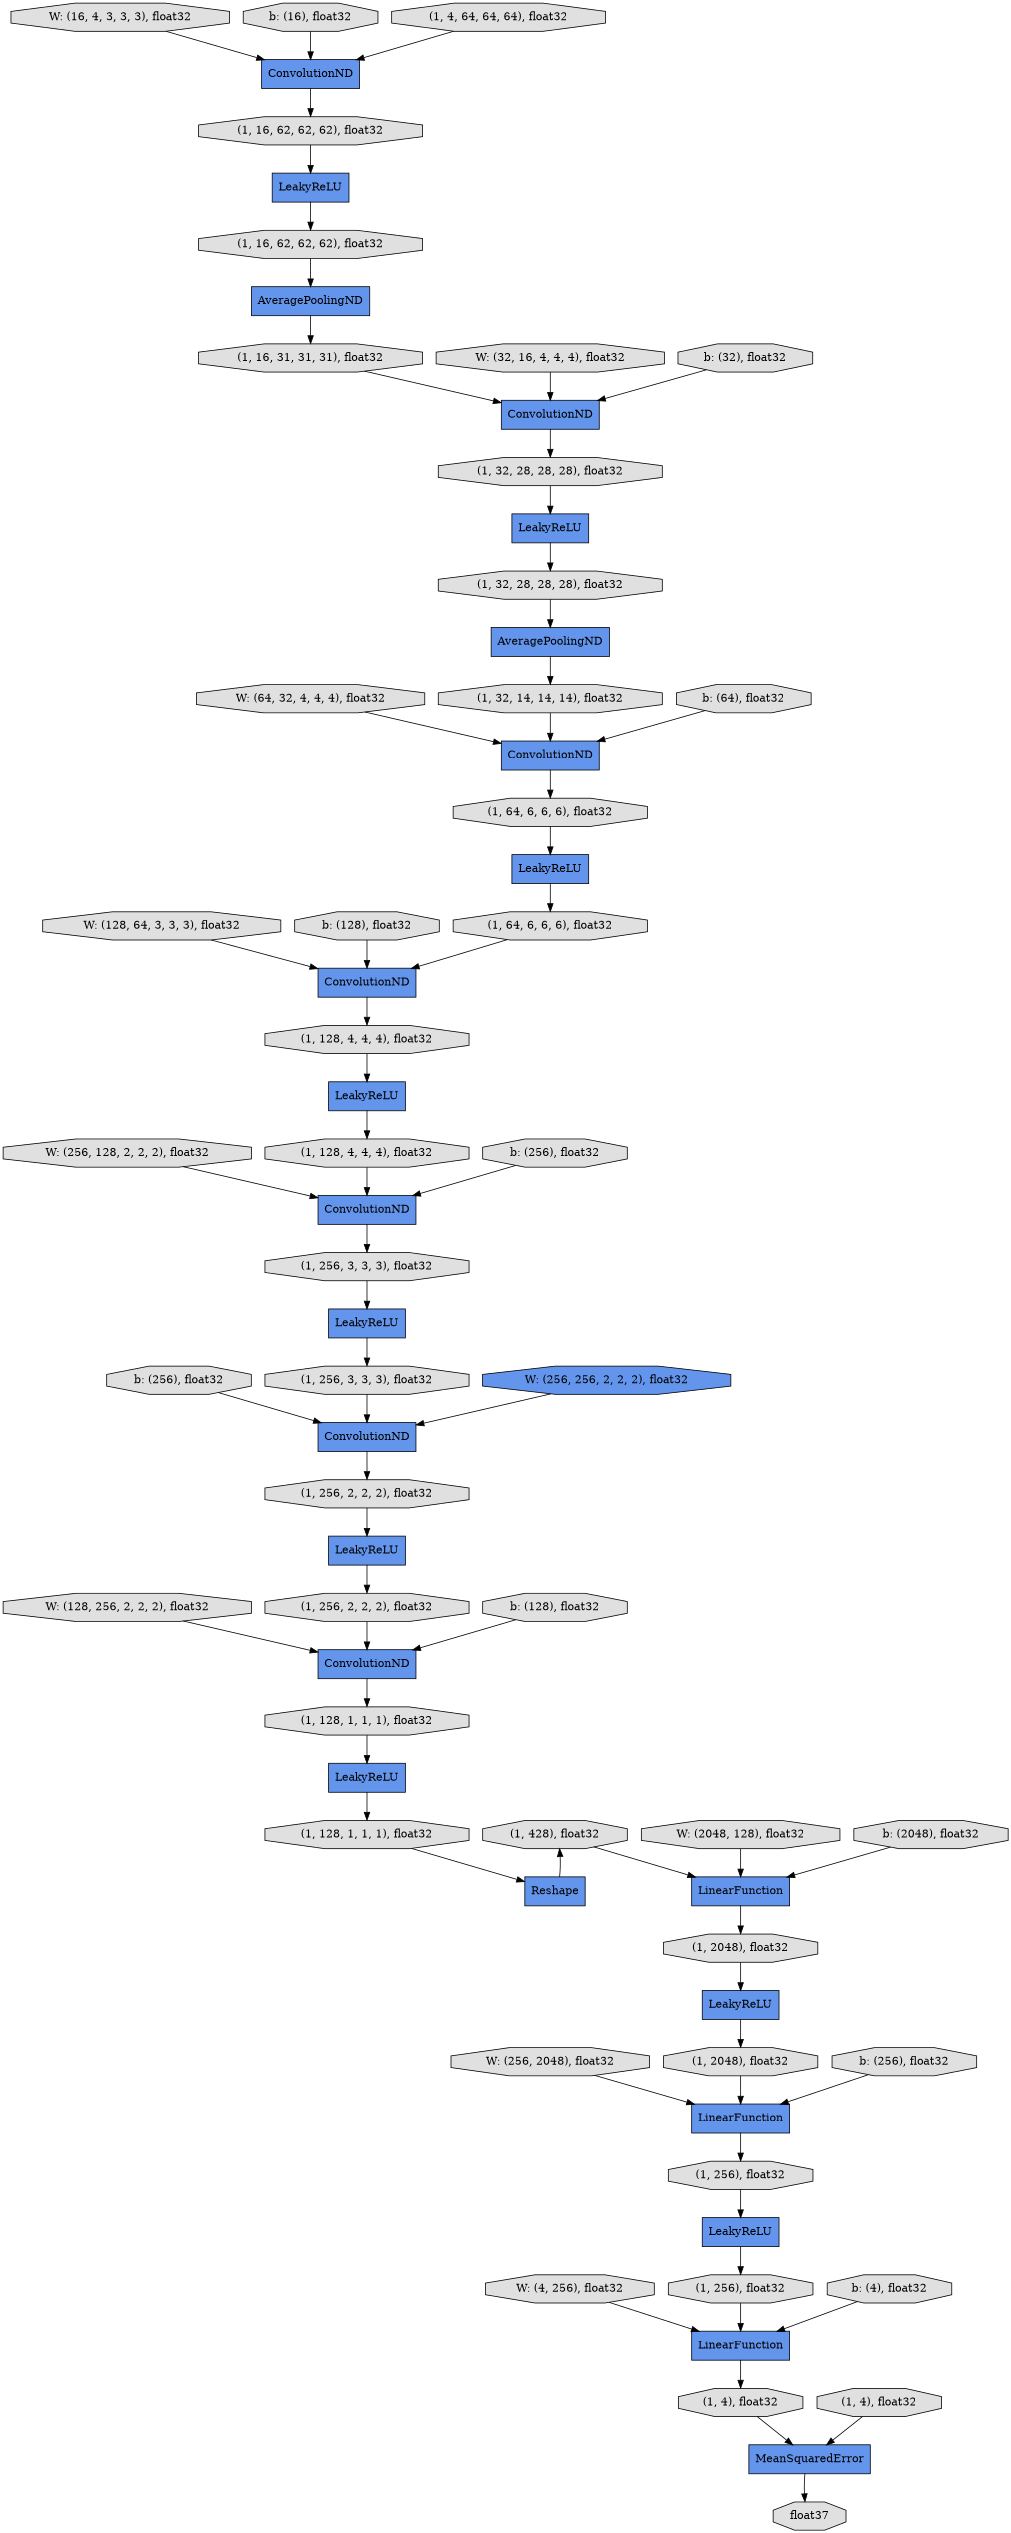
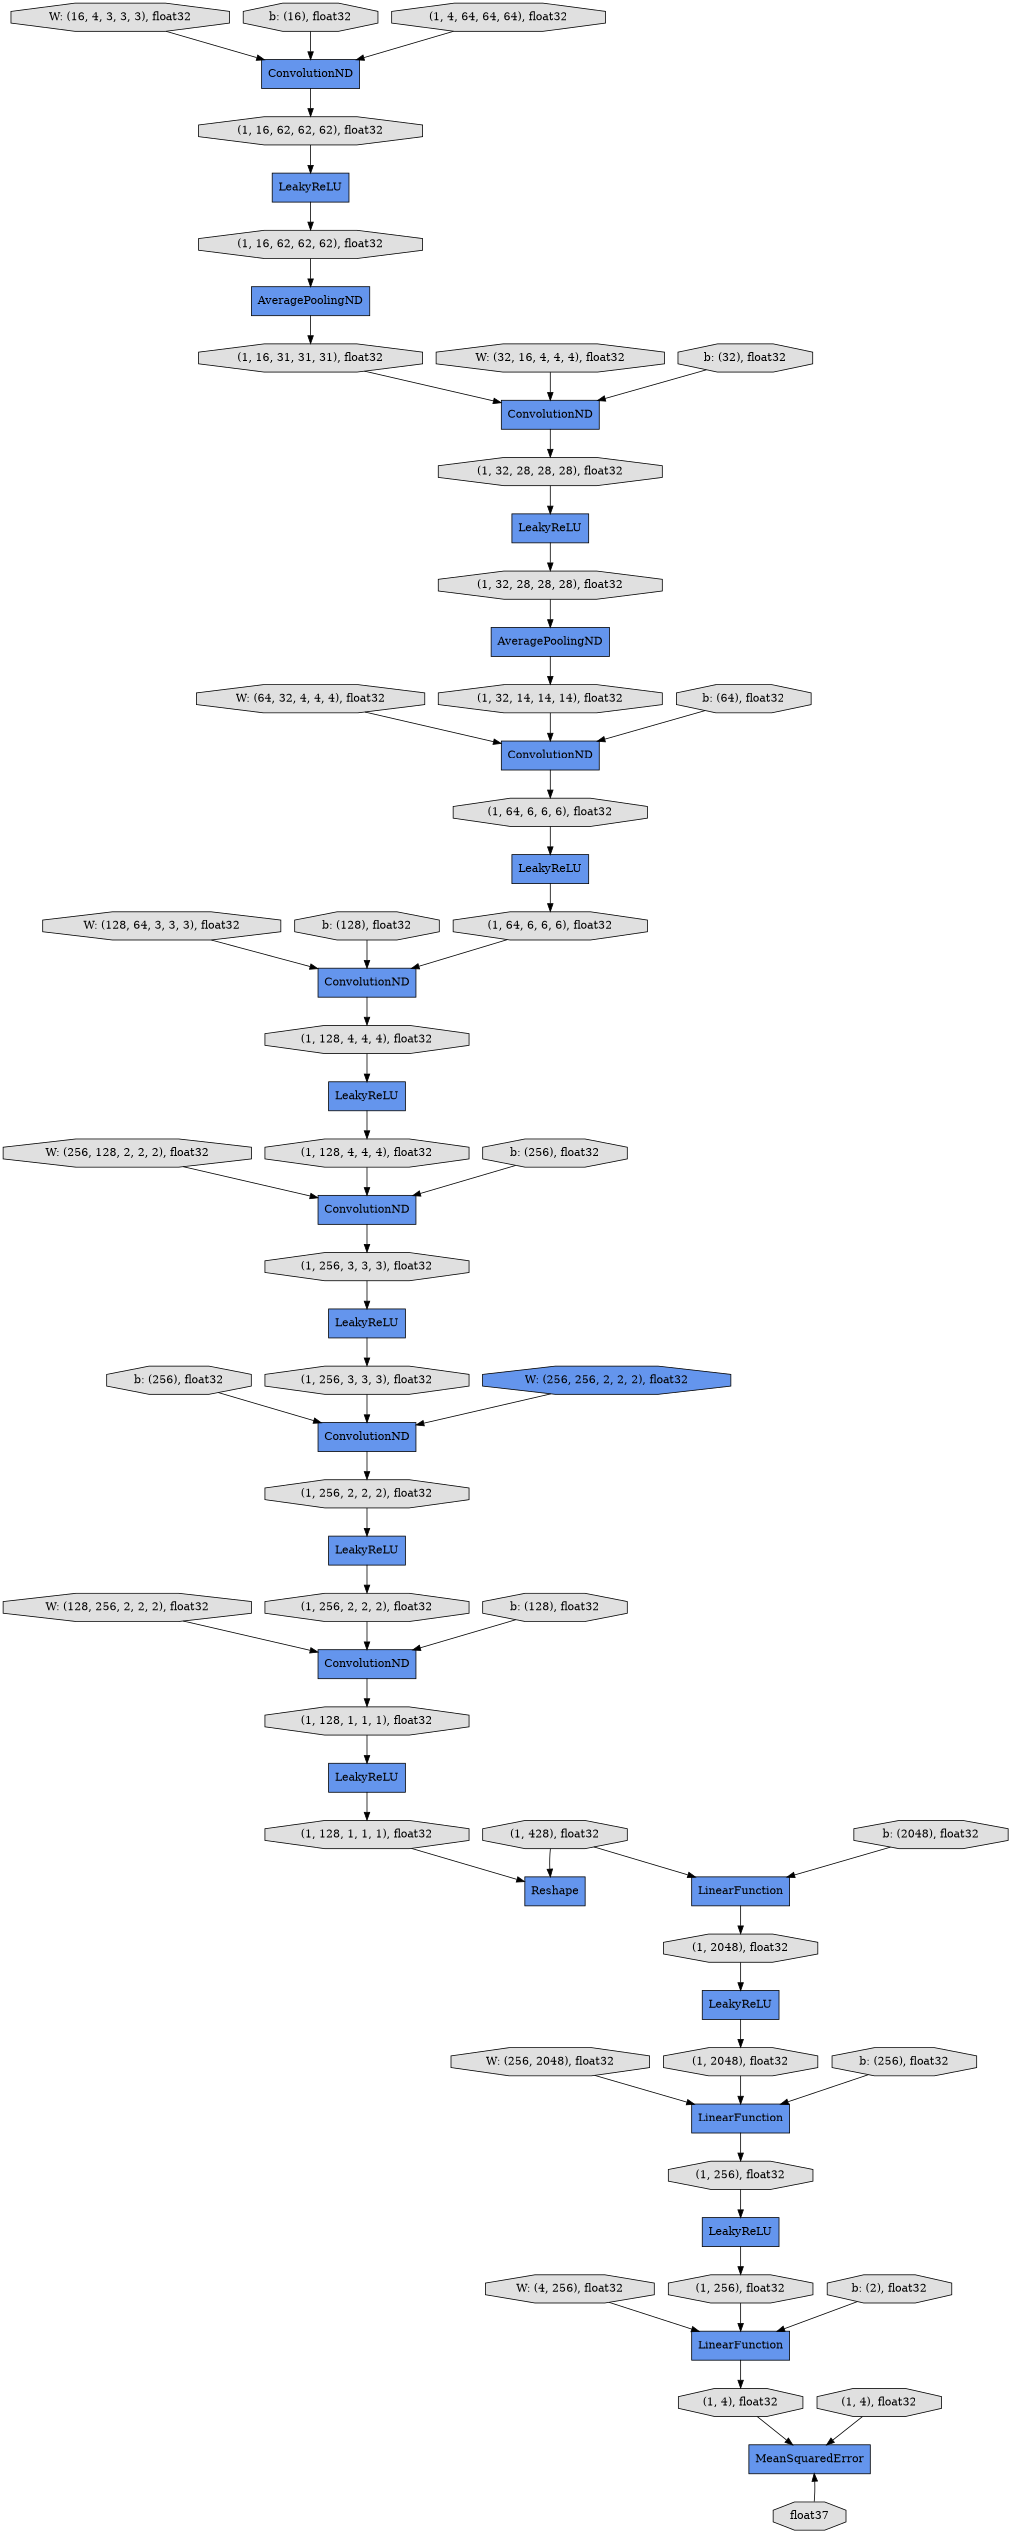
(741, 1835) -> none
(560, 1867) -> (550, 1859)
(889, 2289) -> (889, 2289)
(804, 2484) -> (815, 2492)
